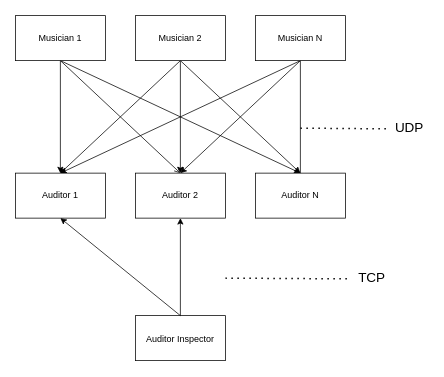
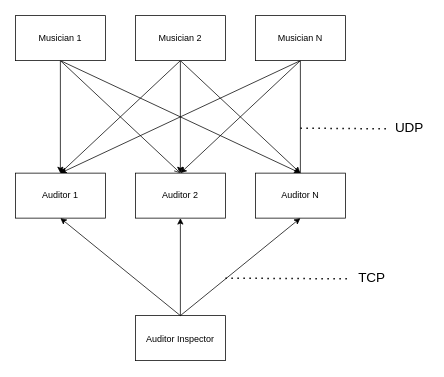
none -> (239, 268)
